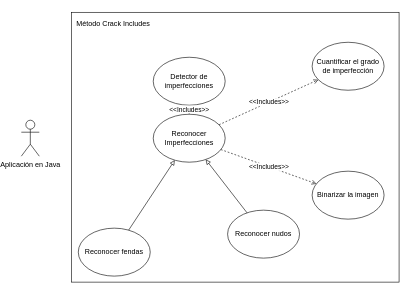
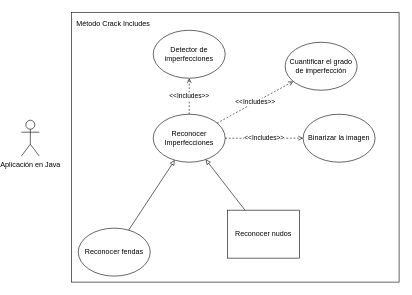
(348, 66) -> (321, 66)
(189, 81) -> (189, 54)
(348, 195) -> (339, 138)
(264, 234) -> (264, 234)
